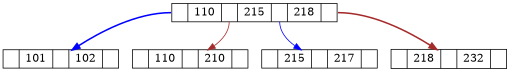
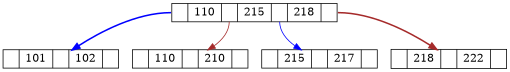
(474, 59) -> (474, 59)
